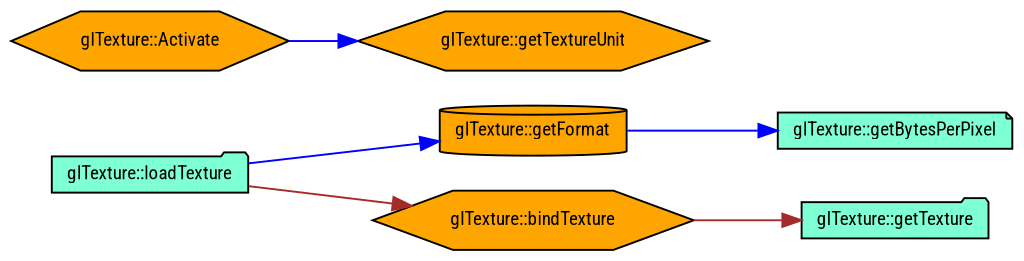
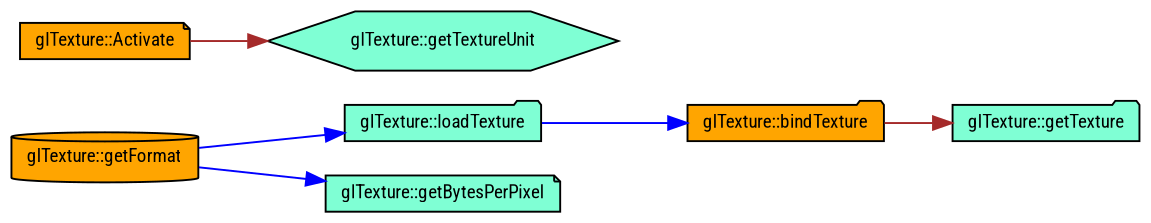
(150, 41) -> (105, 41)
(313, 41) -> (219, 41)
(533, 41) -> (443, 41)
(334, 153) -> (262, 141)
(320, 195) -> (605, 123)
(533, 220) -> (786, 123)
